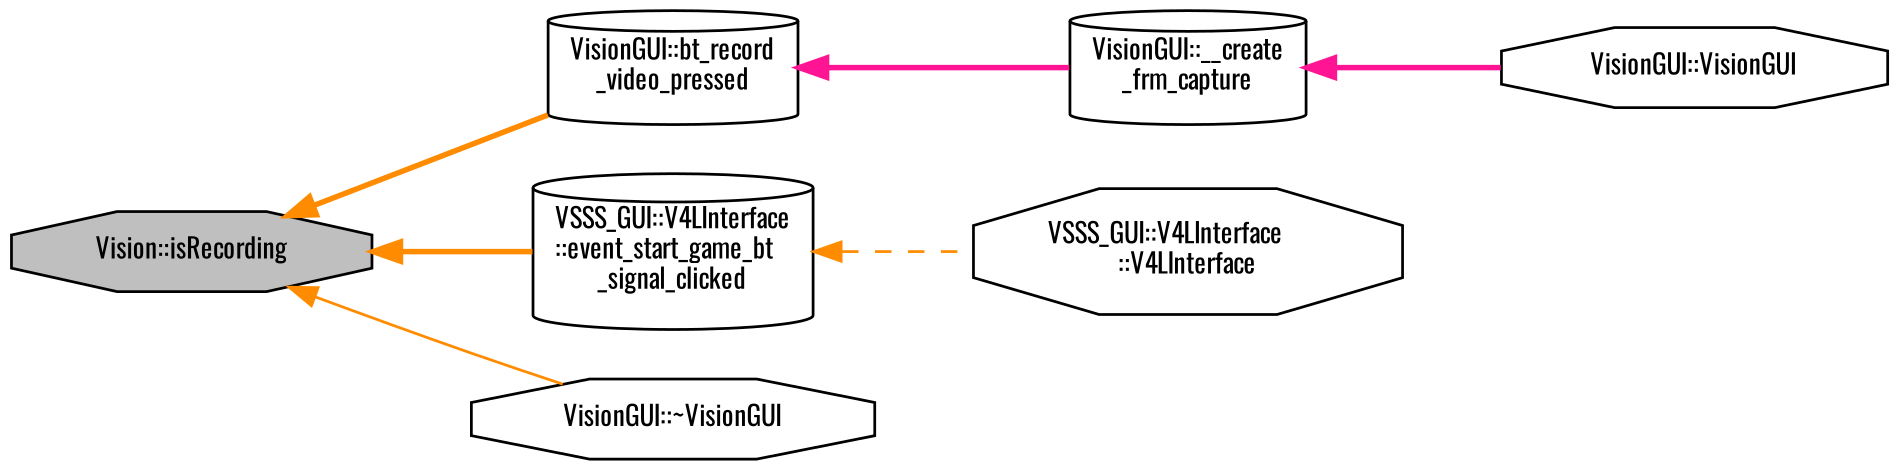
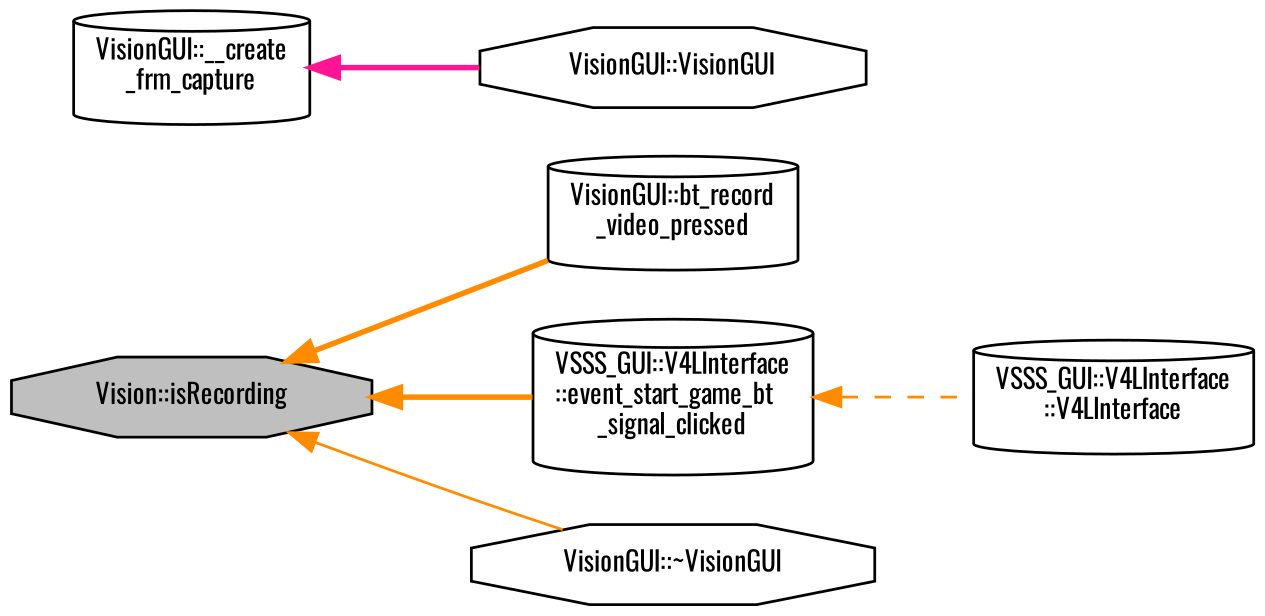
(948, 68) -> none
(1188, 252) -> (1114, 397)
